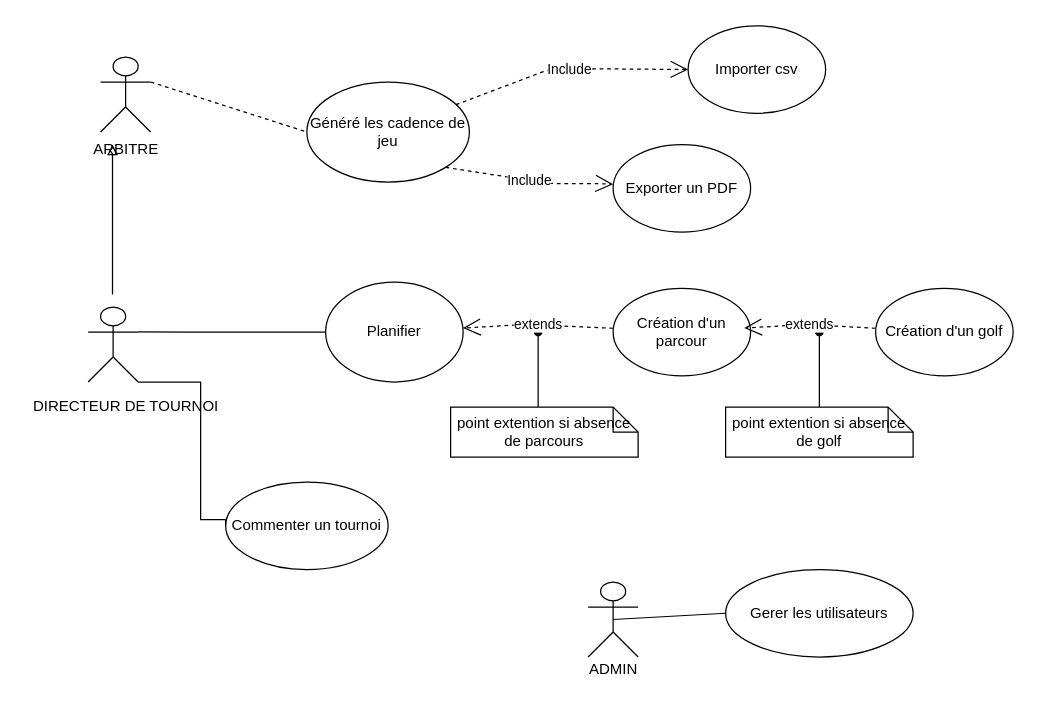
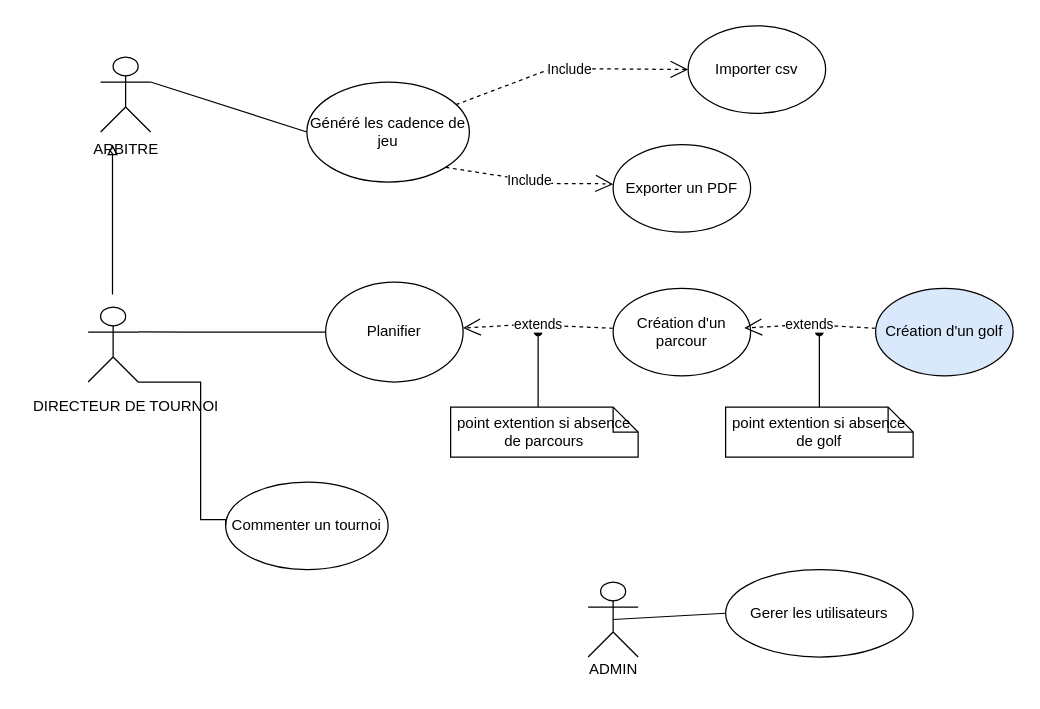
(229, 107) -> (229, 107)
(944, 332) -> (944, 332)
